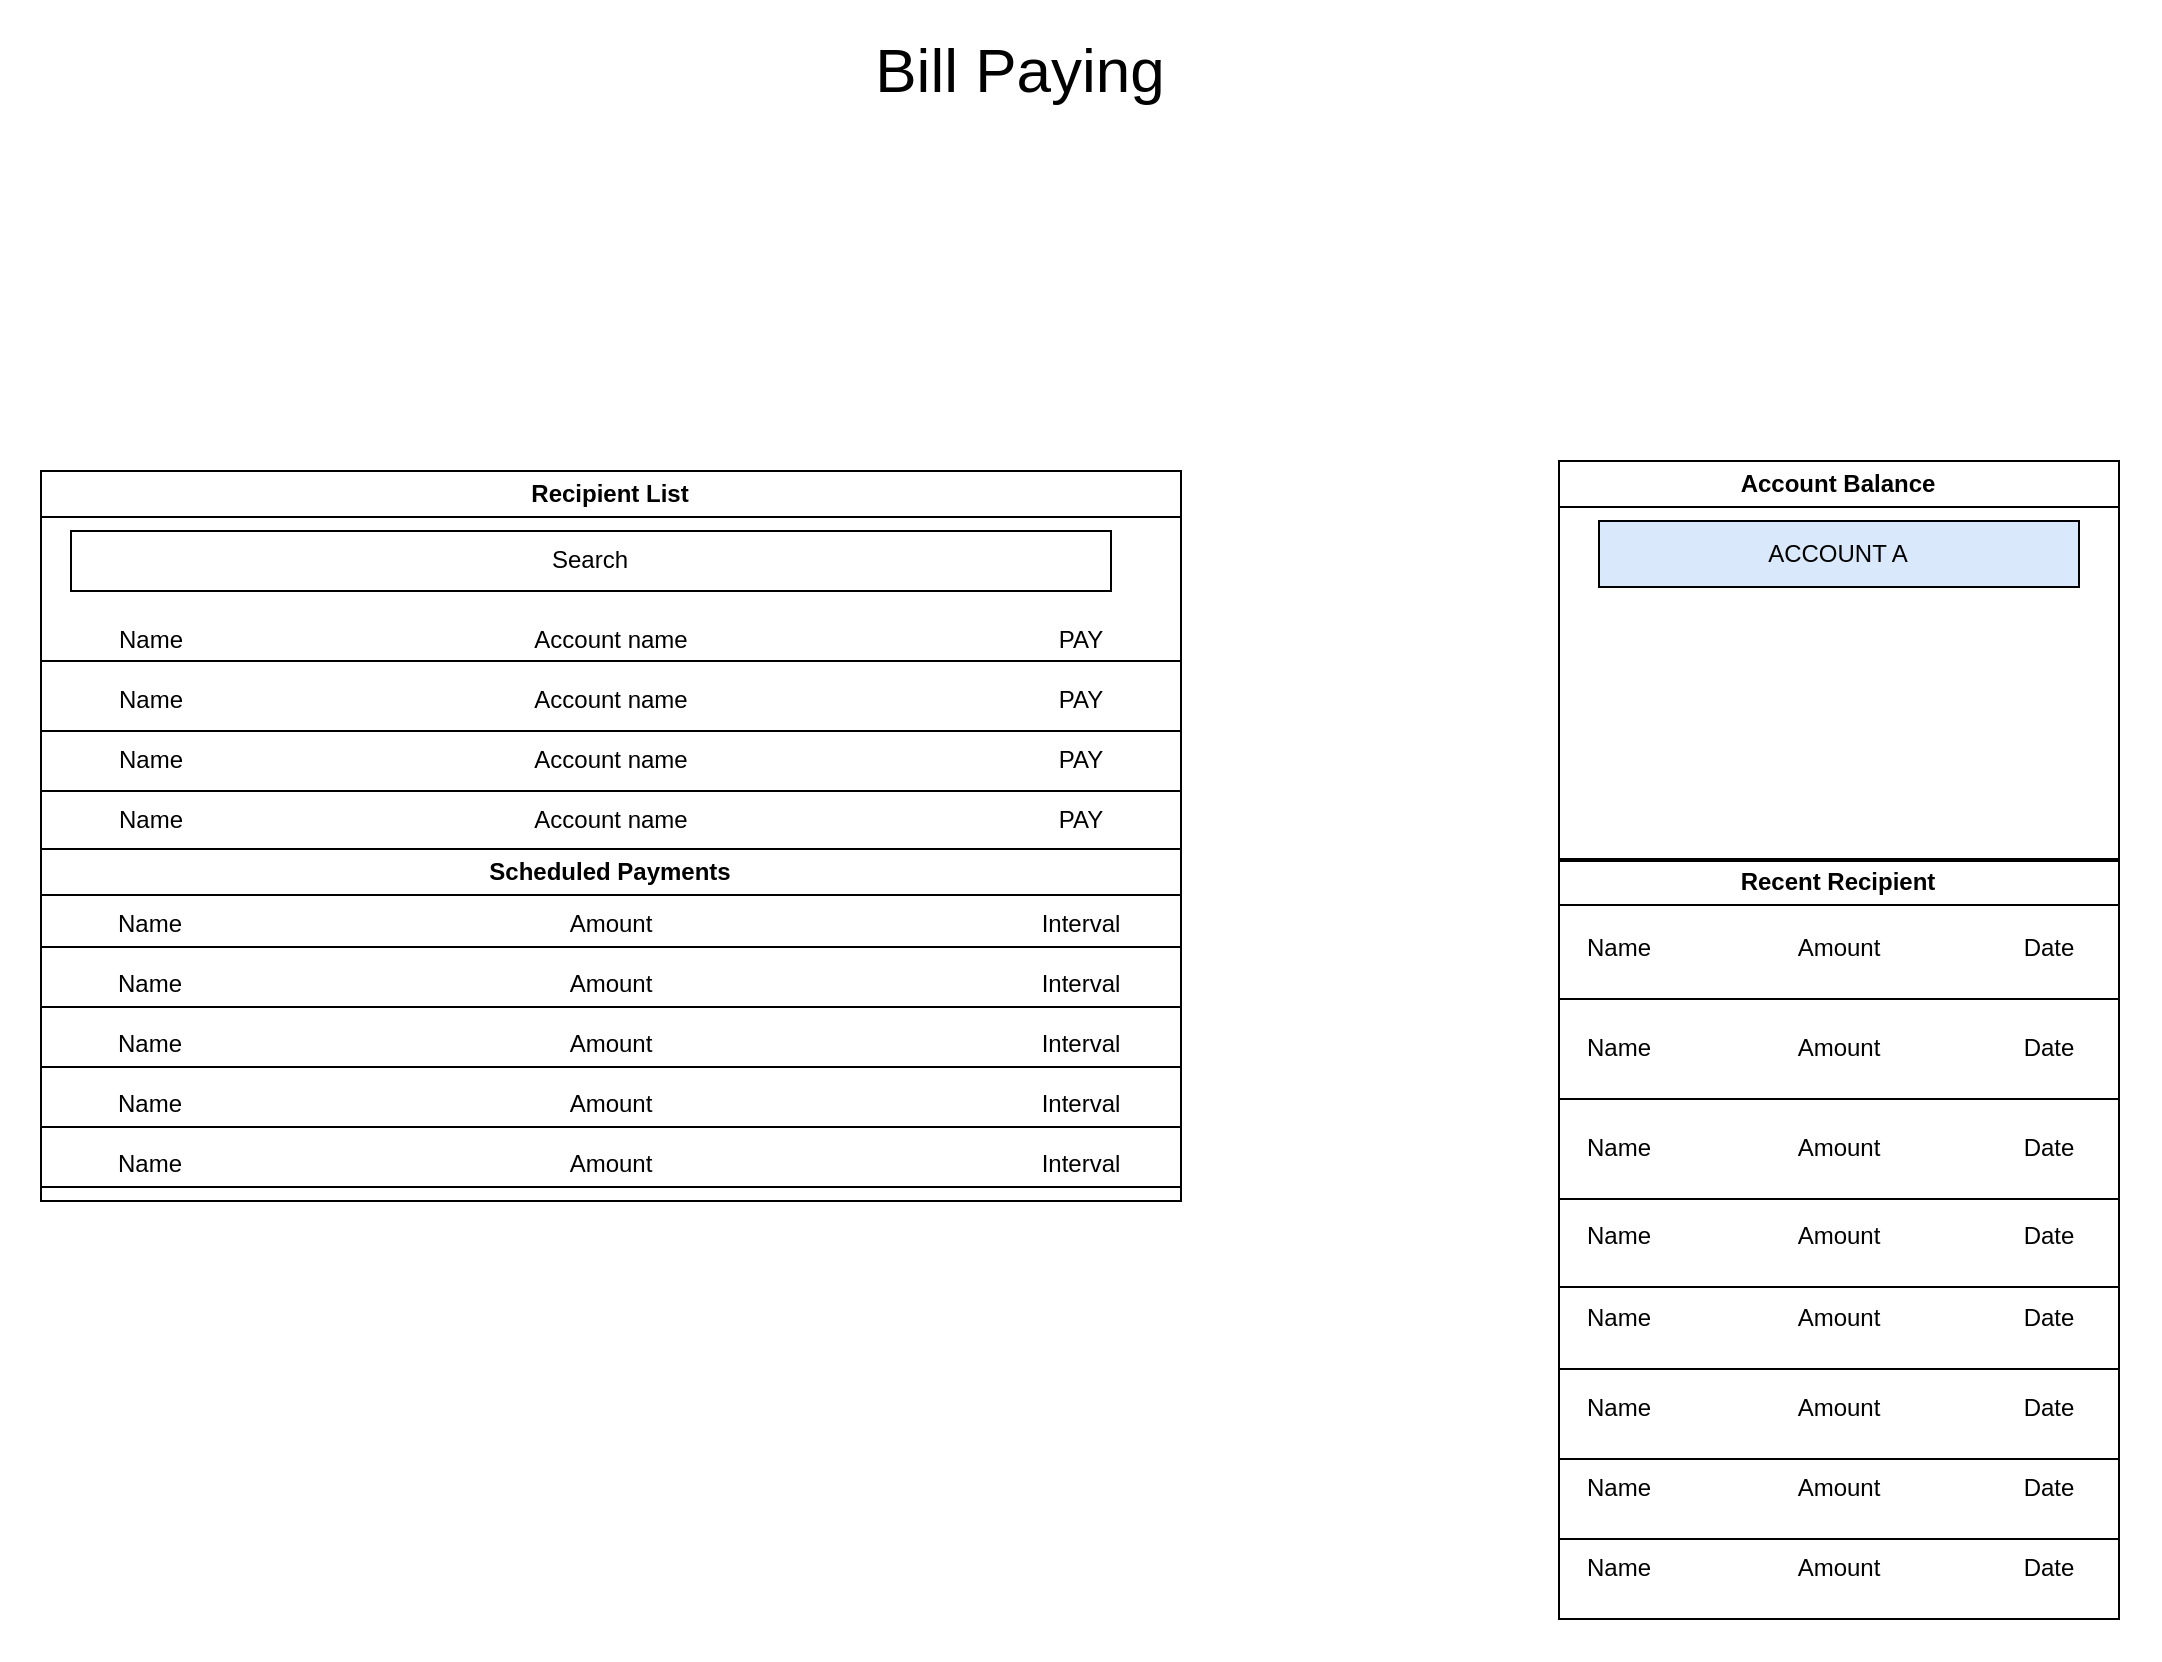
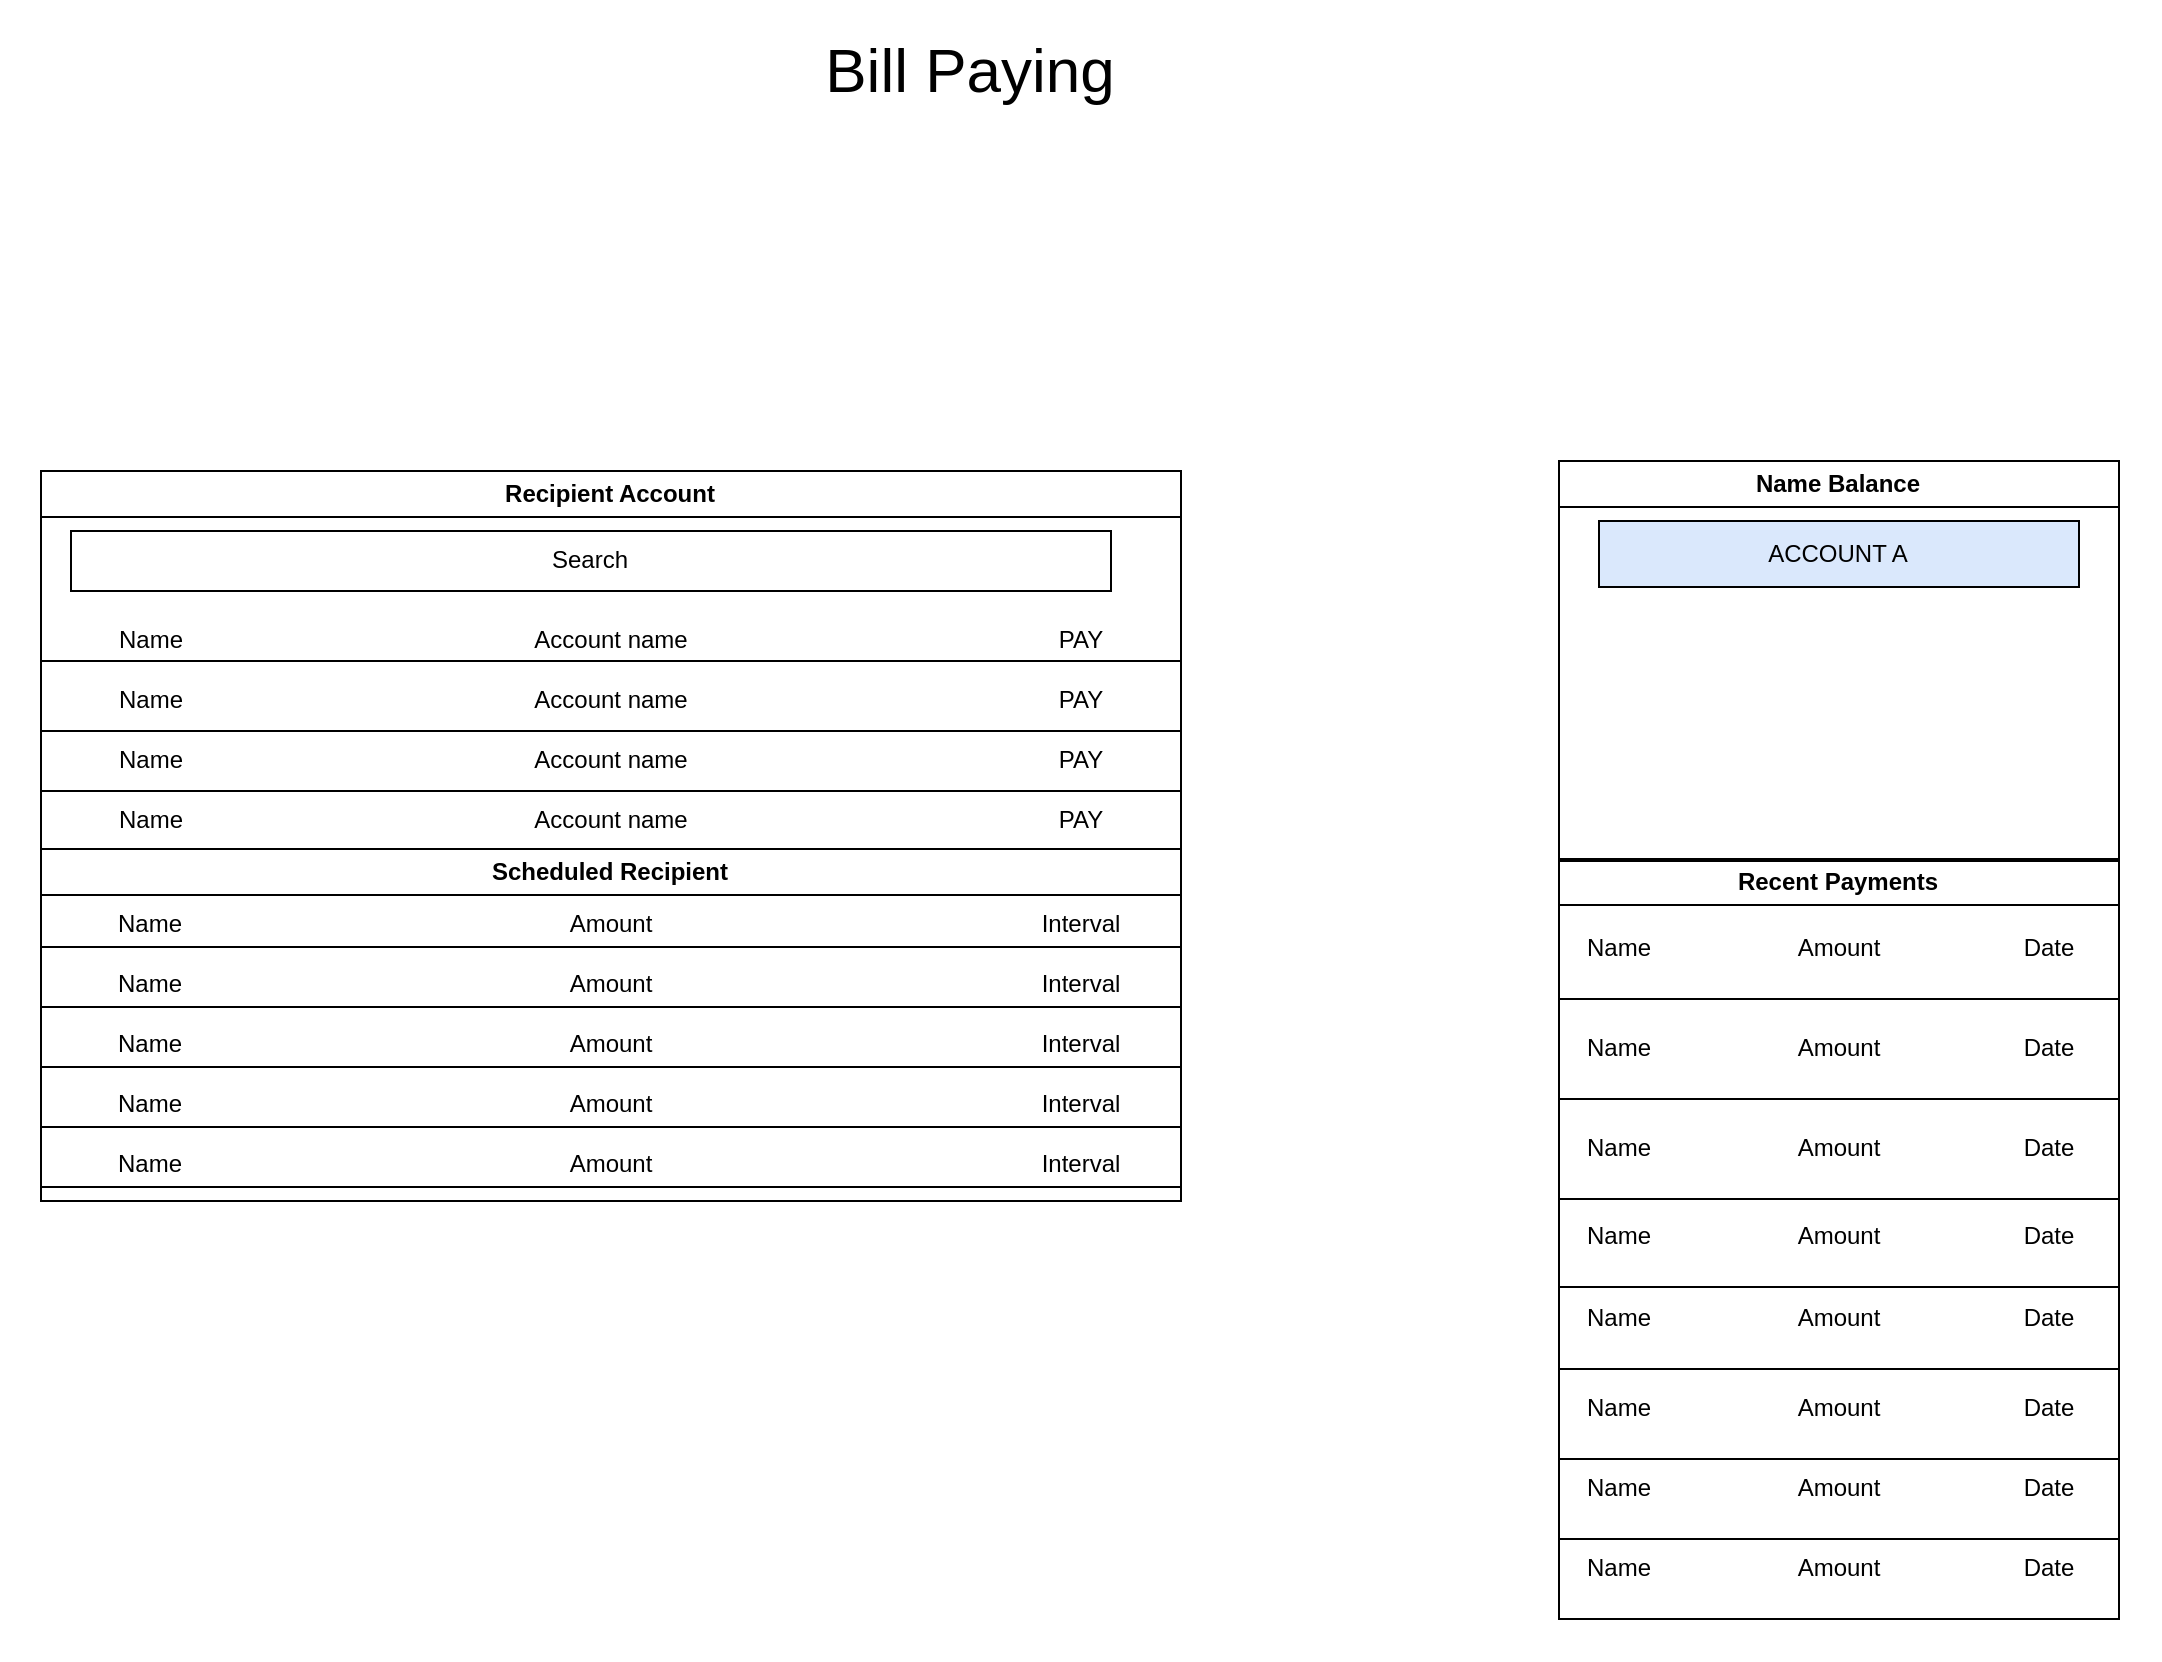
(1021, 71) -> (971, 71)
(1839, 485) -> (1839, 485)
(611, 495) -> (611, 495)
(611, 873) -> (611, 873)
(1839, 883) -> (1839, 883)
